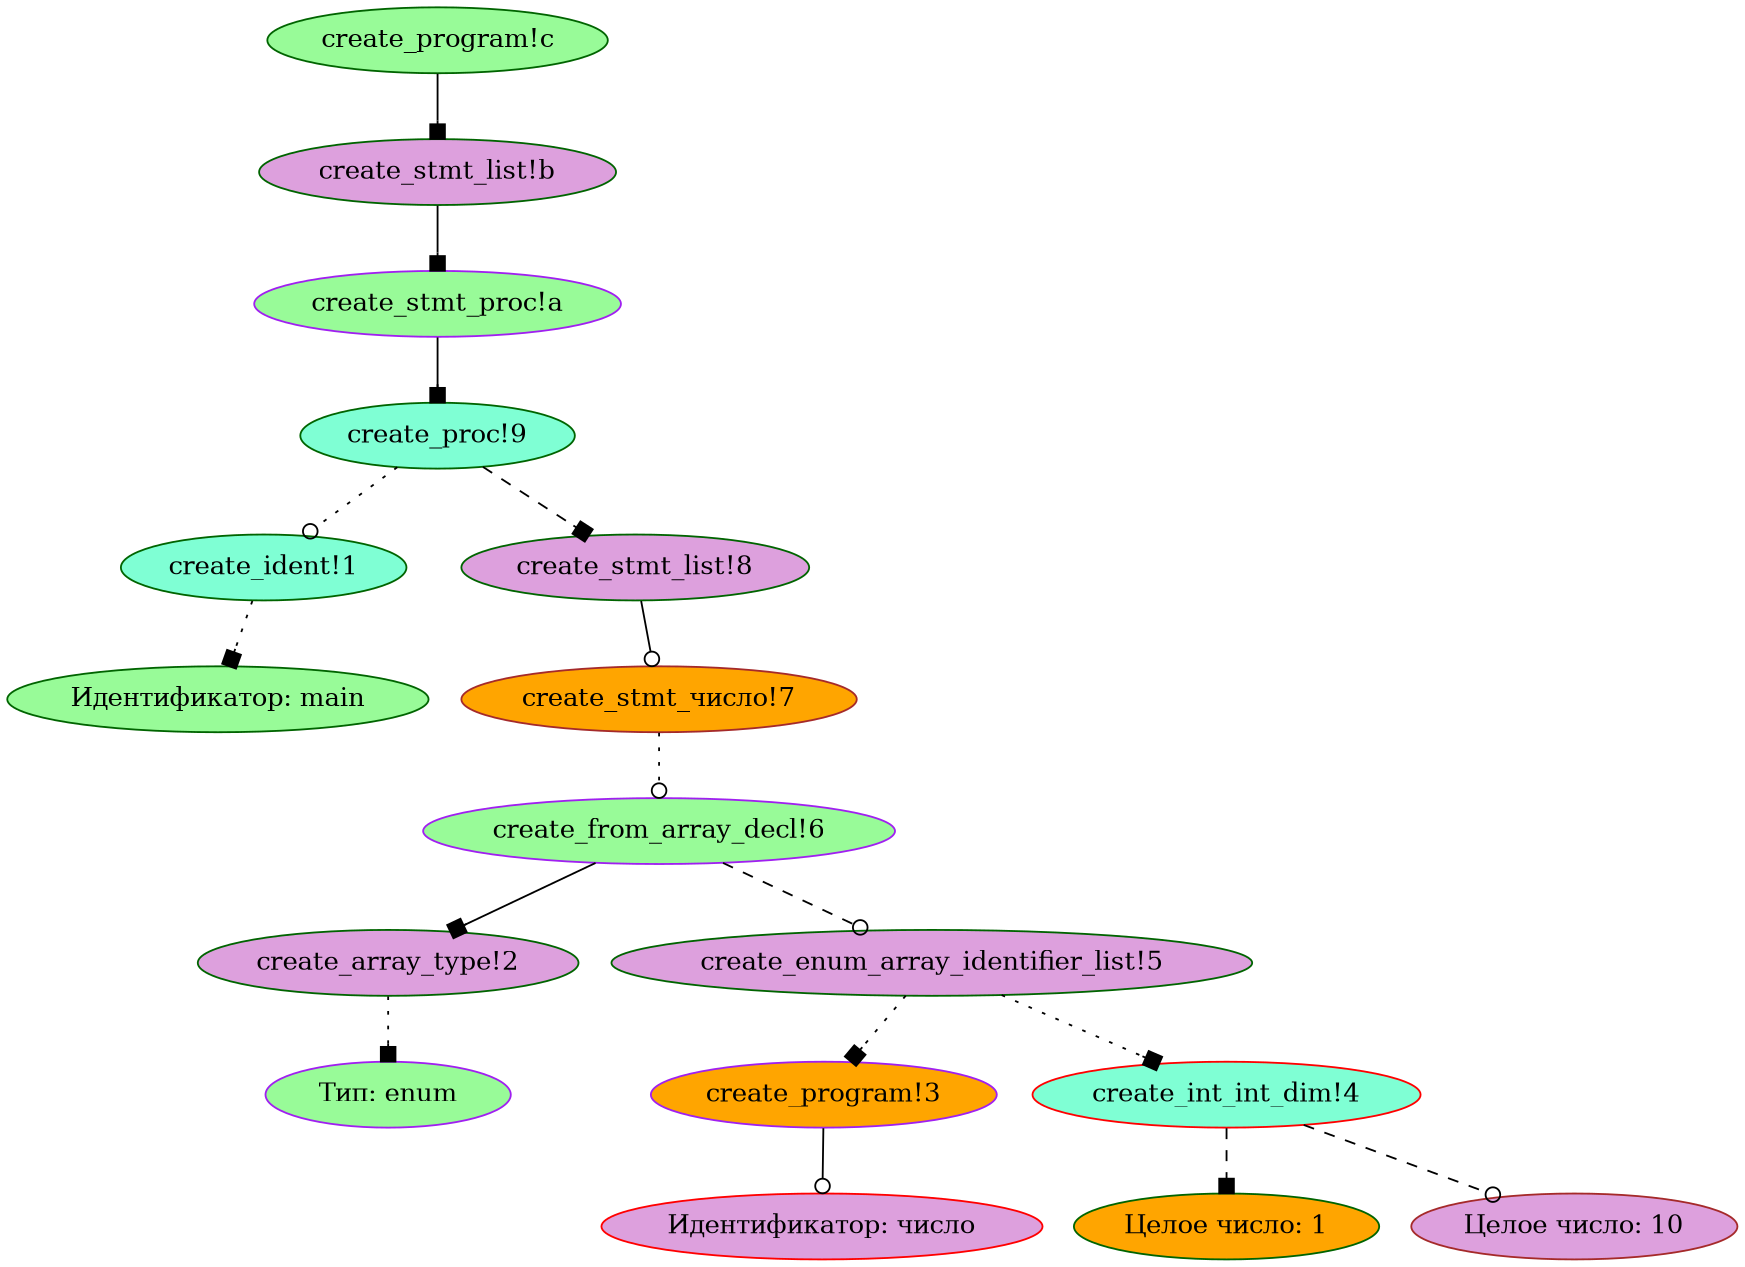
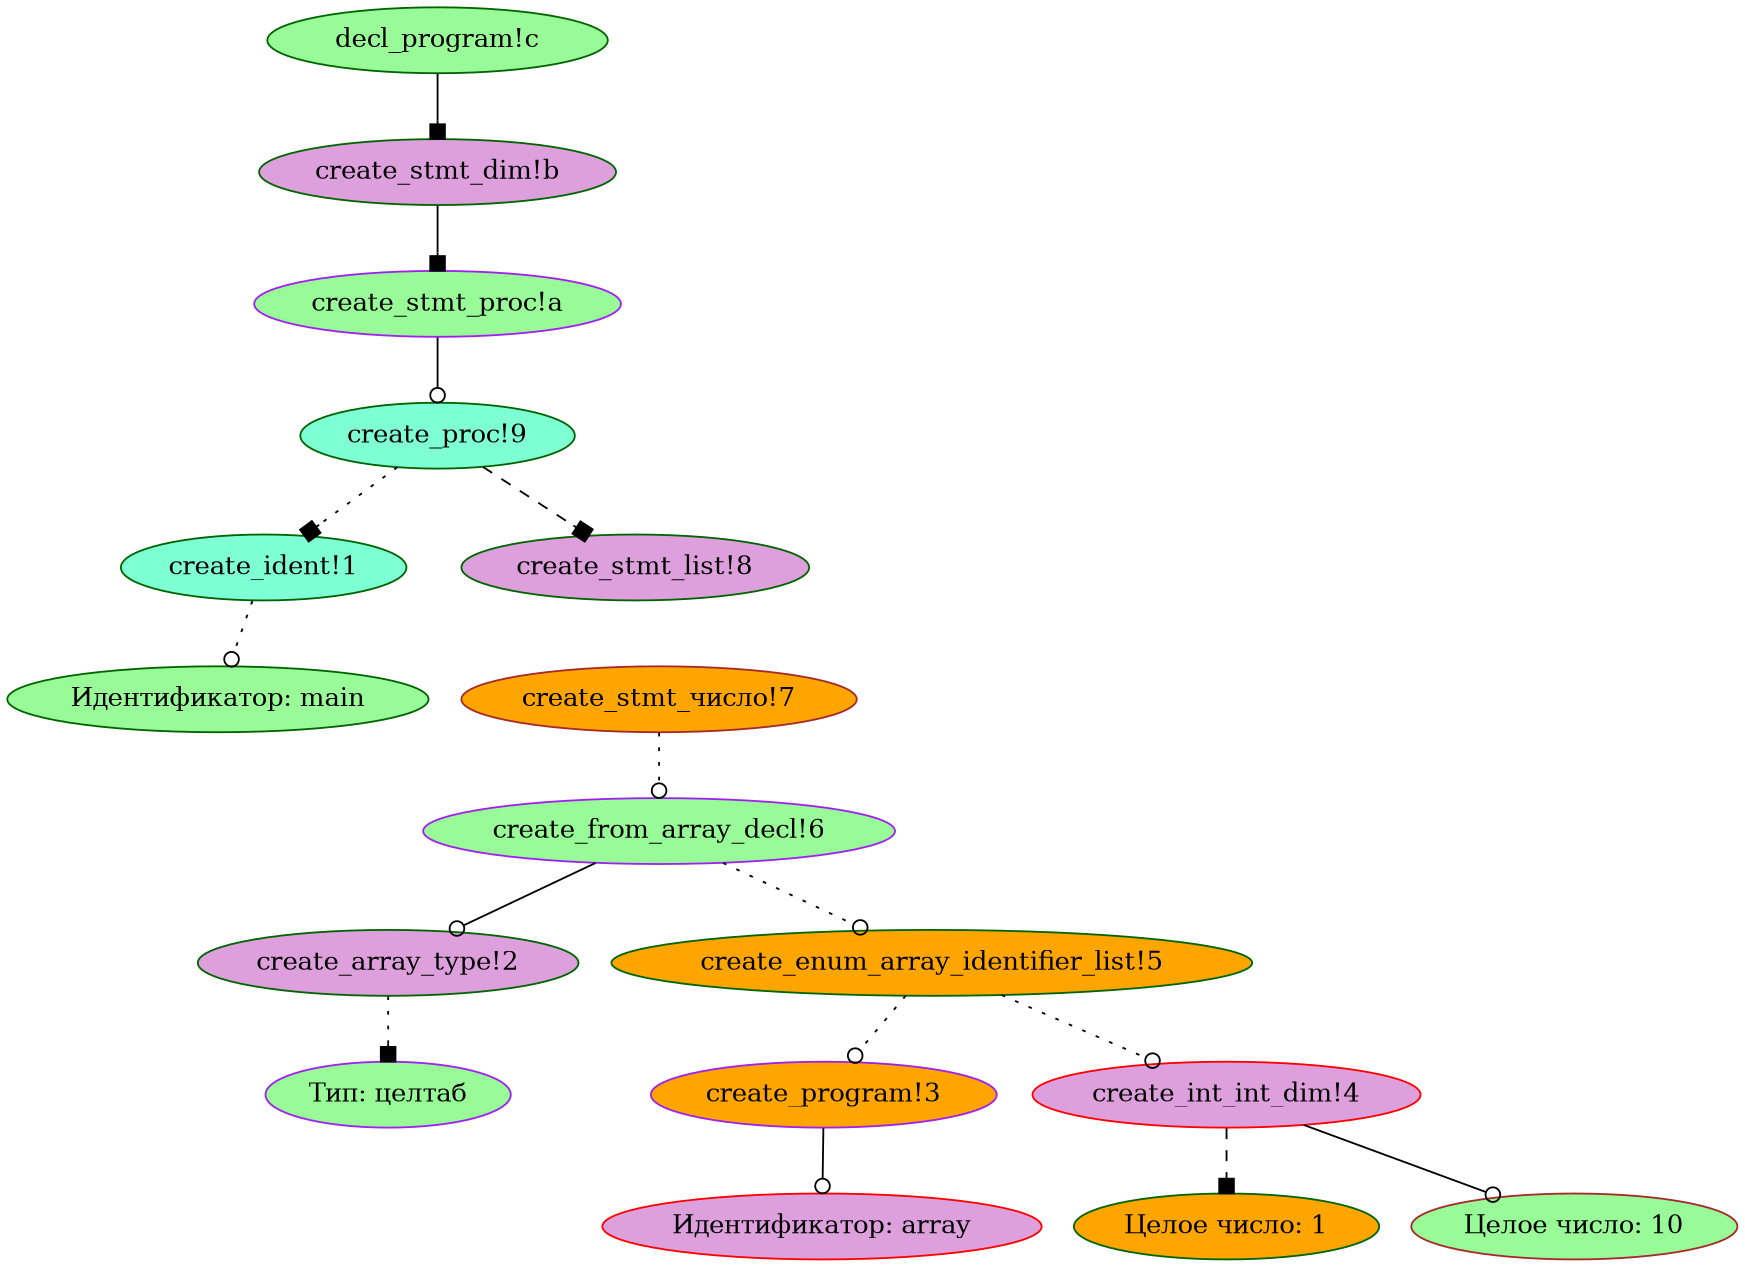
(438, 40) -> (438, 40)
(438, 172) -> (438, 172)
(438, 363) -> (438, 363)
(357, 497) -> (357, 497)
(244, 625) -> (244, 625)
(646, 626) -> none
(530, 894) -> (530, 894)
(788, 894) -> (788, 894)
(932, 963) -> (932, 963)
(884, 1021) -> (884, 1021)
(1072, 1026) -> (1072, 1026)
(388, 1095) -> (388, 1095)
(1227, 1095) -> (1227, 1095)
(1395, 1158) -> (1395, 1158)
(822, 1226) -> (822, 1226)
(1574, 1226) -> (1574, 1226)
